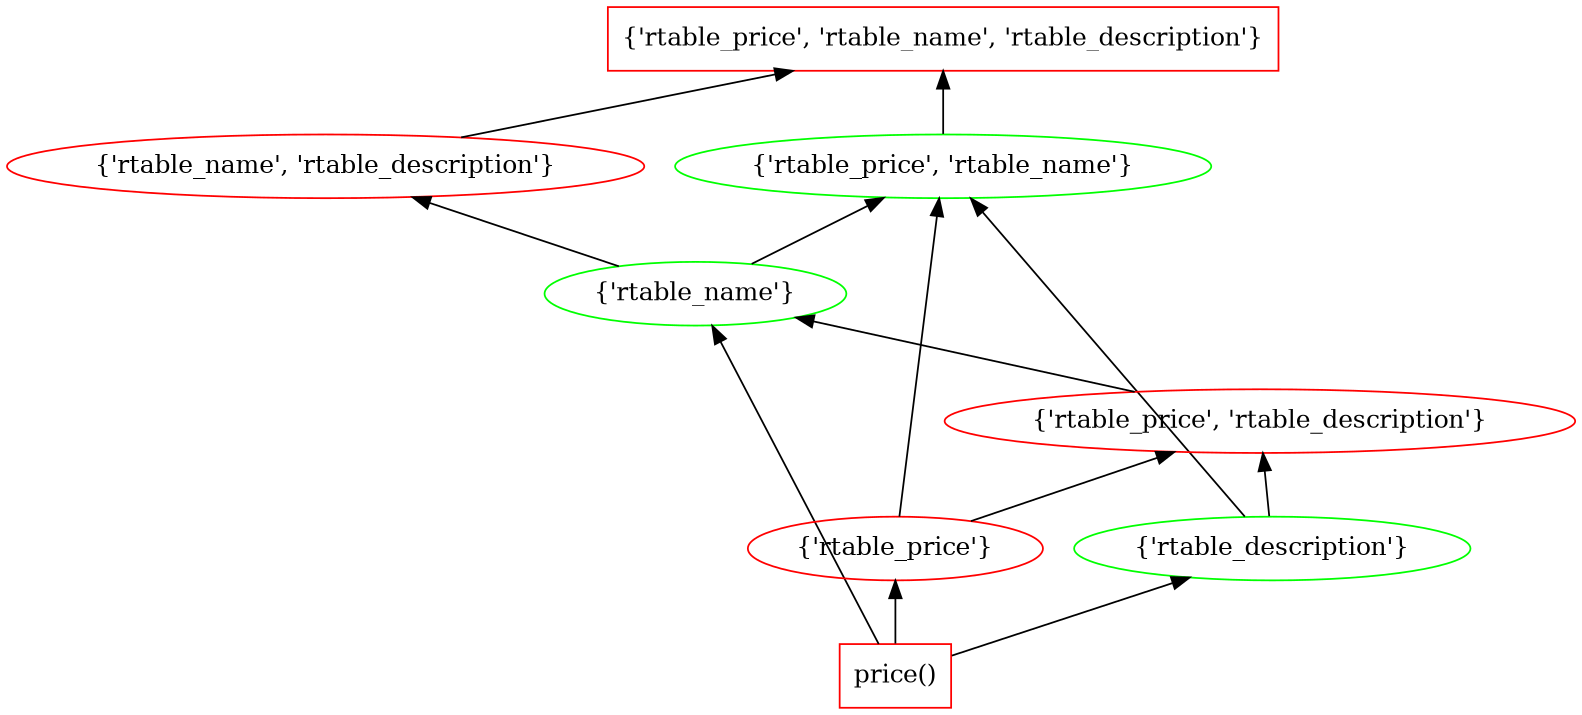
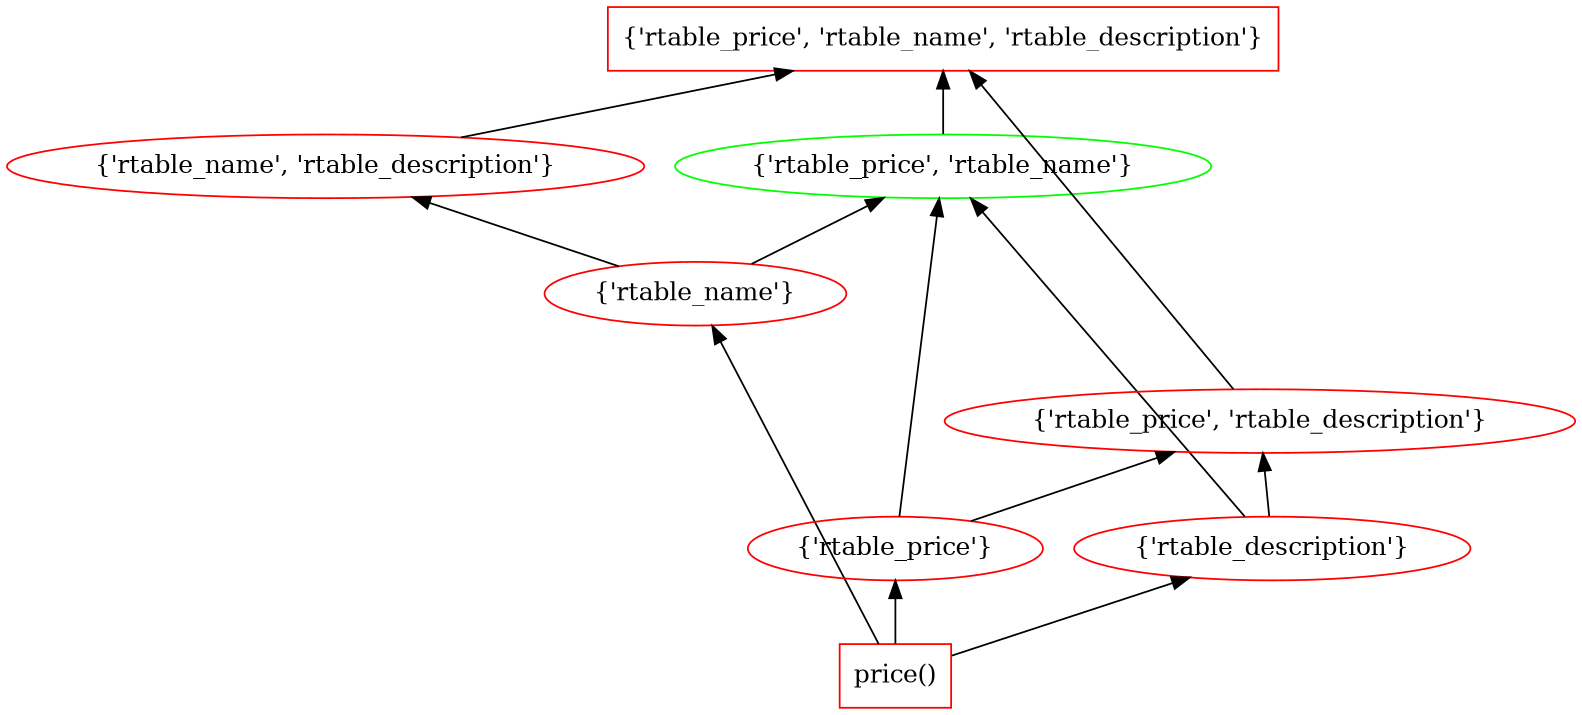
(695, 294) -> (695, 294)
(974, 357) -> (1107, 237)
(1272, 549) -> (1272, 549)
